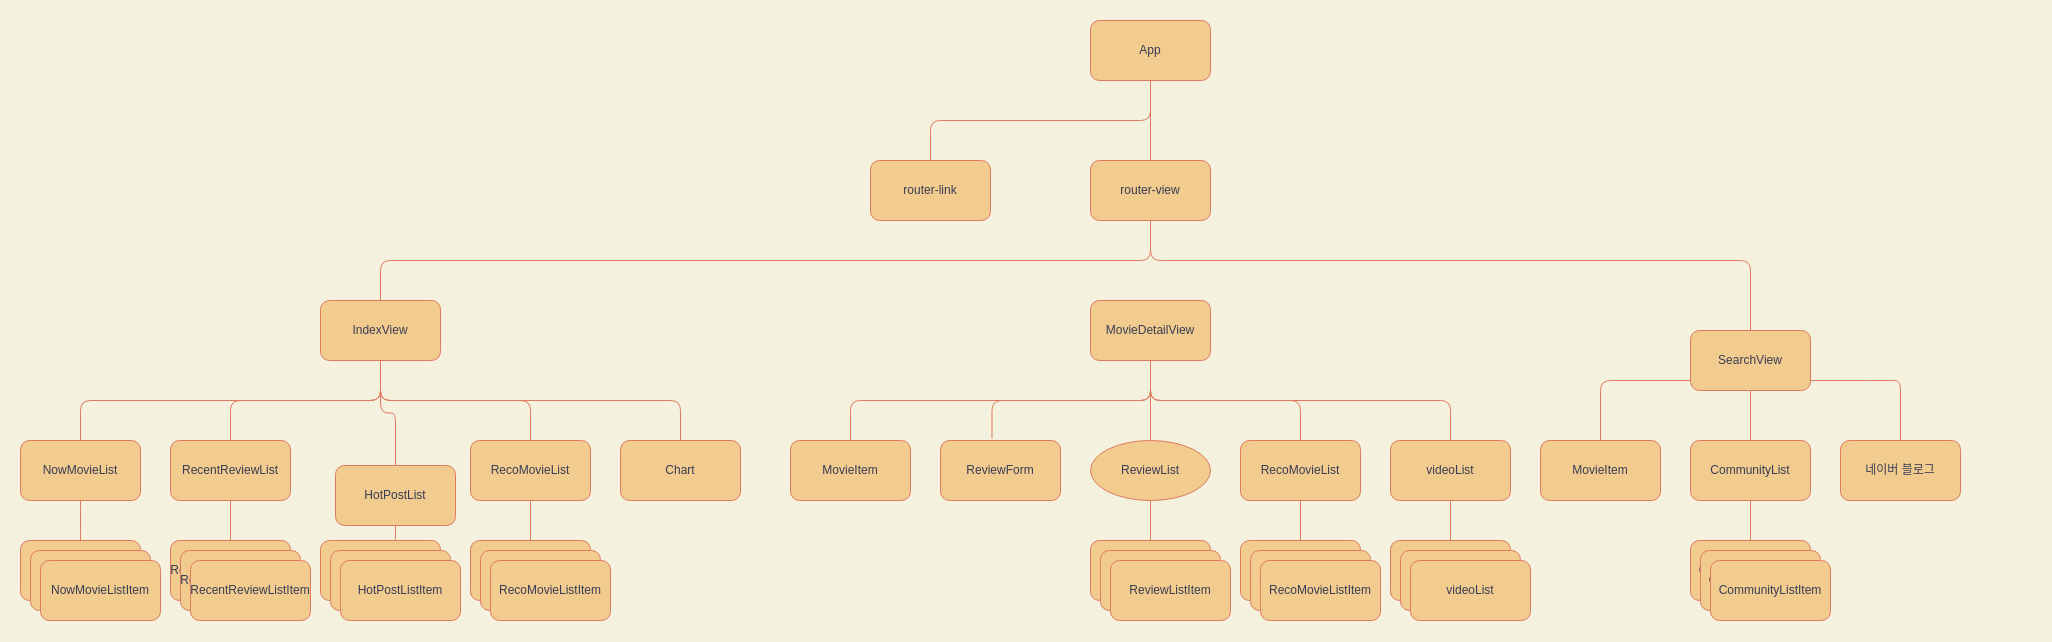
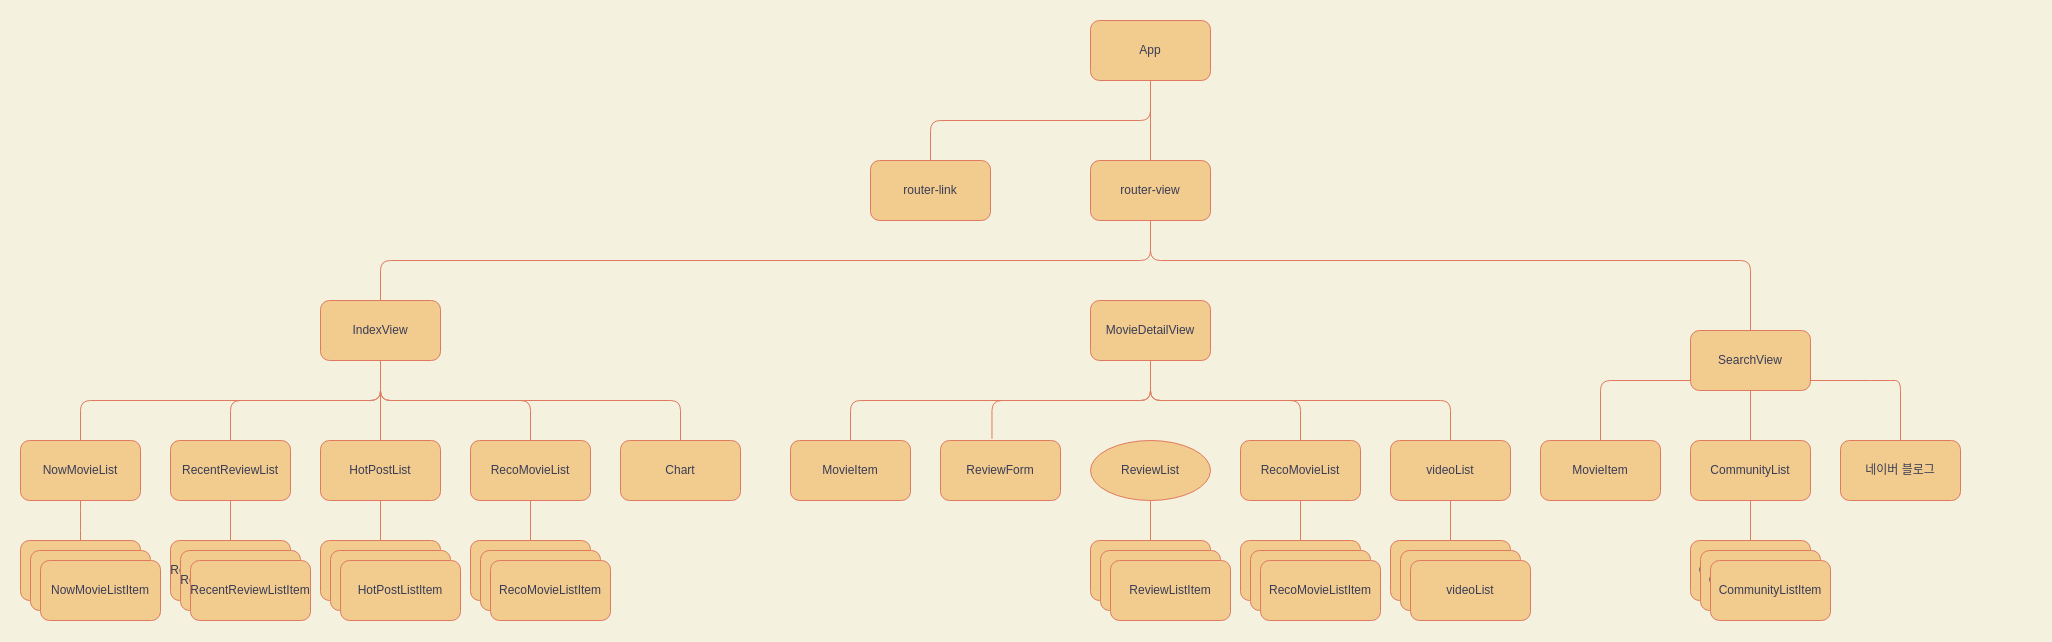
(1151, 419) -> none
(396, 496) -> (381, 471)
